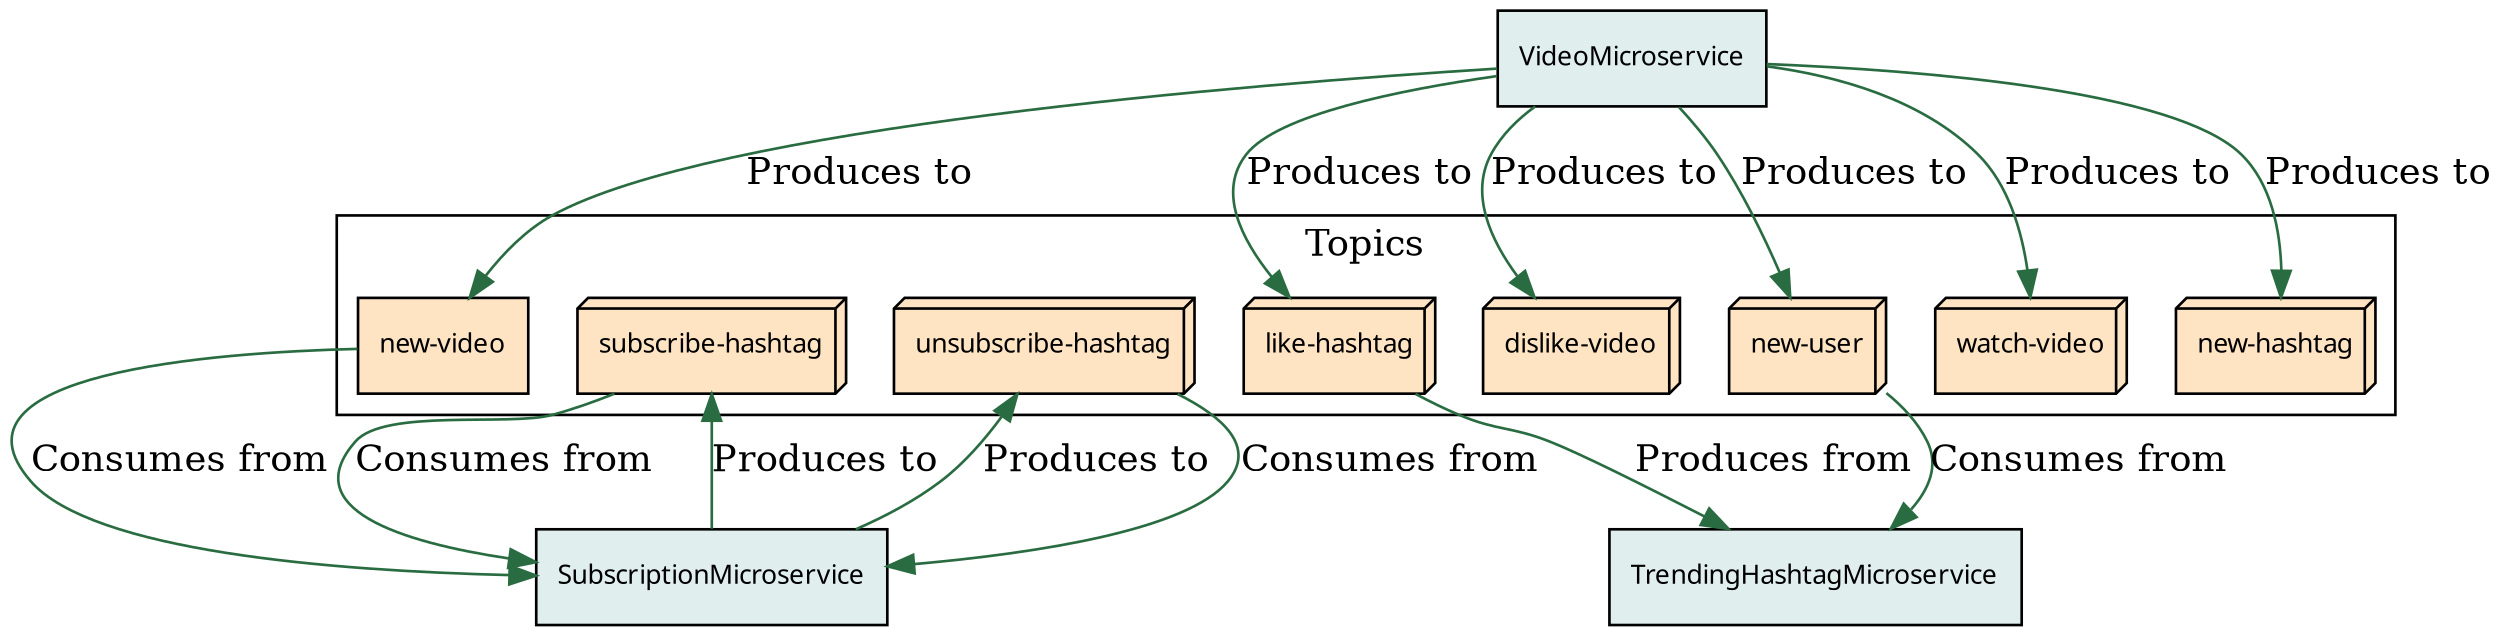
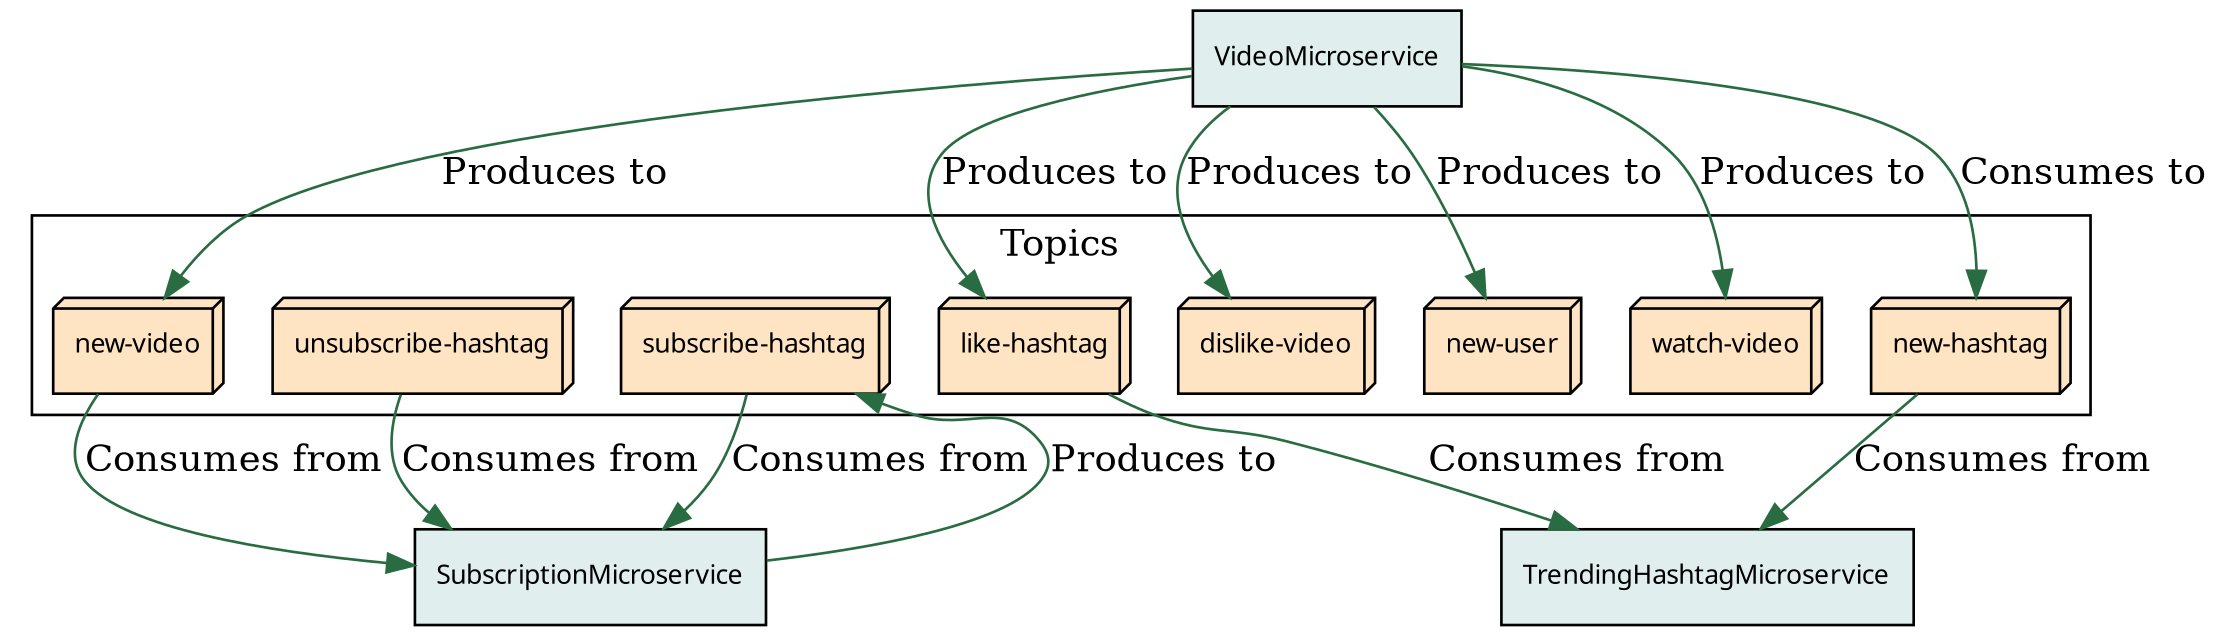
(2378, 174) -> (2084, 174)
(443, 346) -> (138, 346)
(1929, 446) -> (1849, 453)
(1774, 461) -> (1577, 461)
(937, 484) -> none
